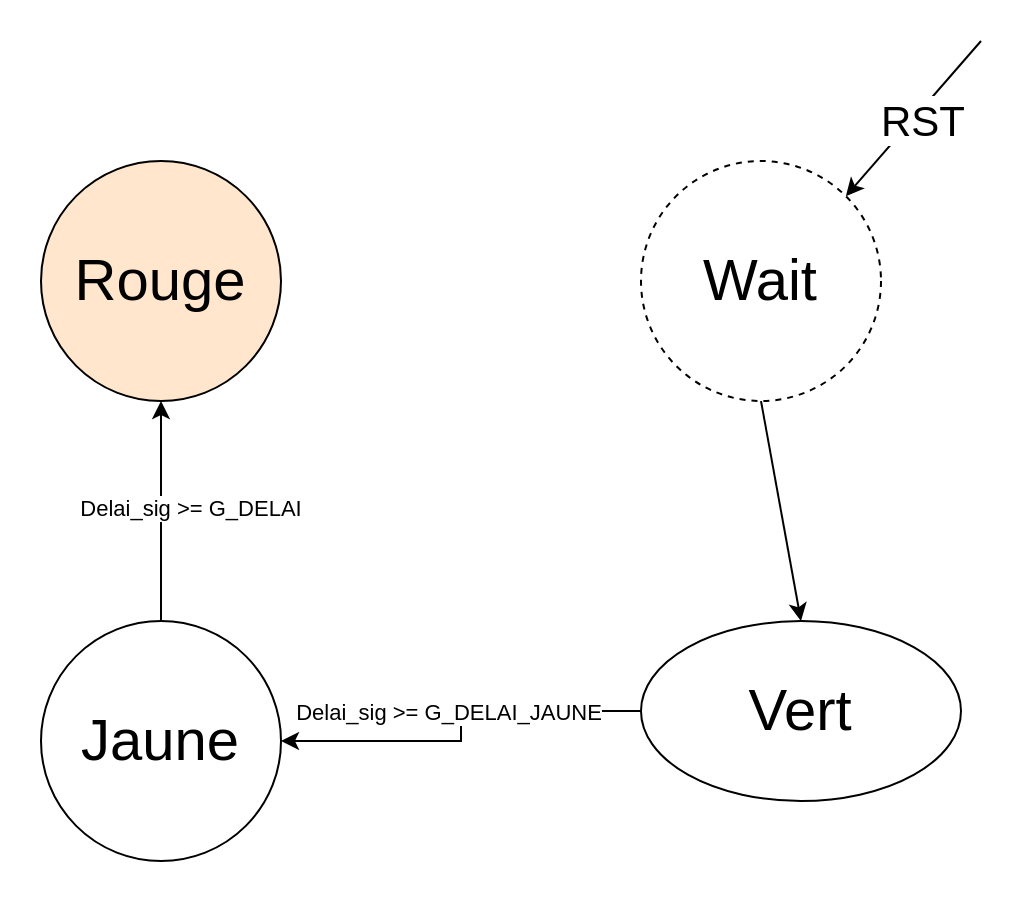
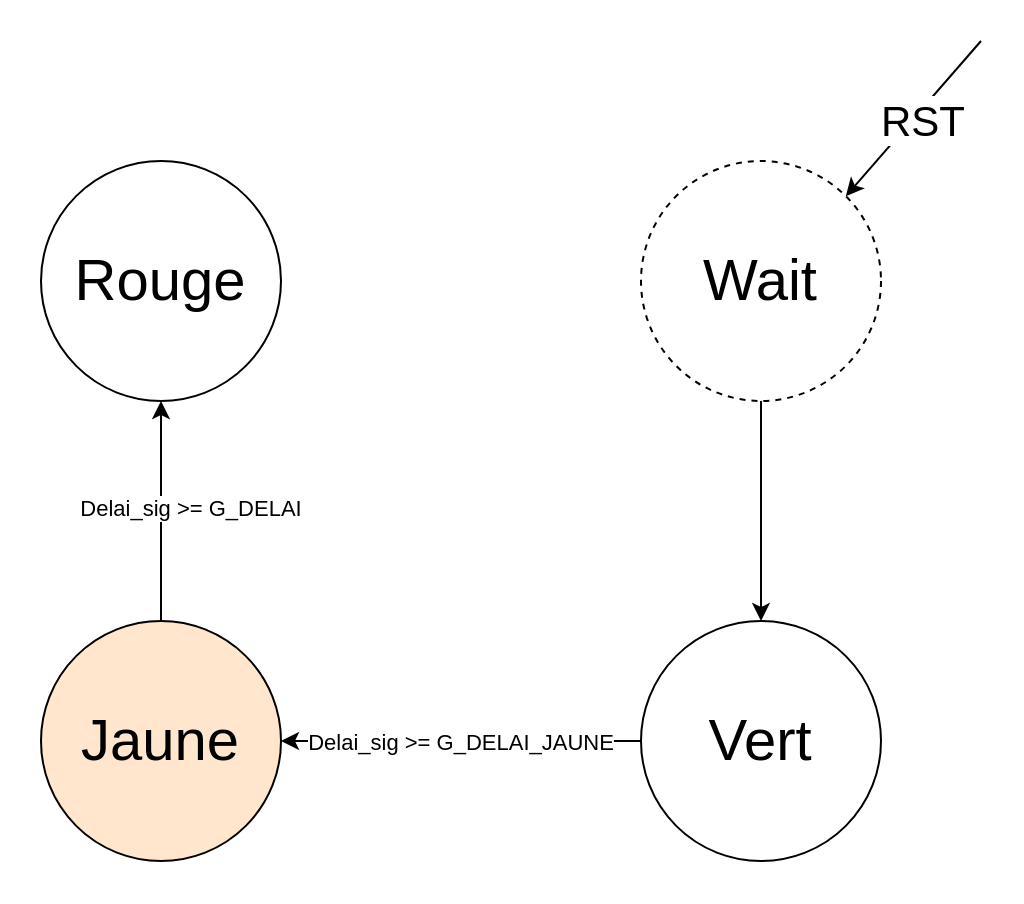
(161, 281) -> (161, 281)
(801, 711) -> (761, 741)
(161, 741) -> (161, 741)
